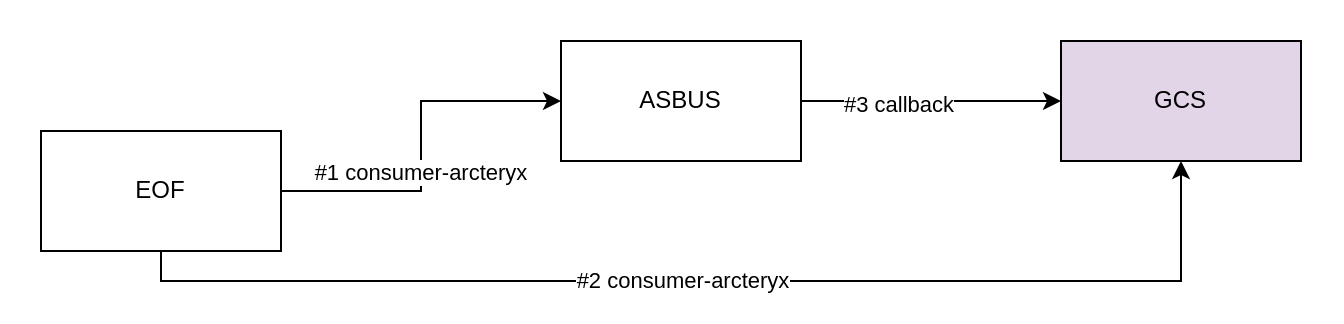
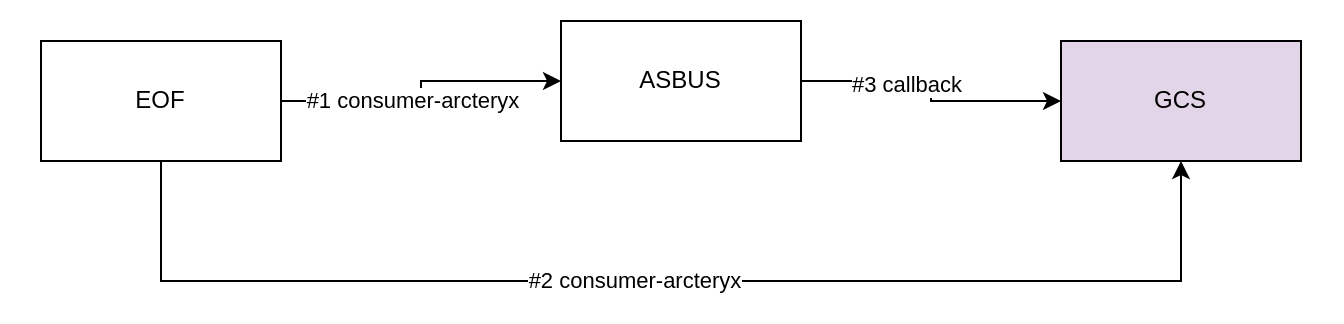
(681, 101) -> (681, 81)
(161, 191) -> (161, 101)
